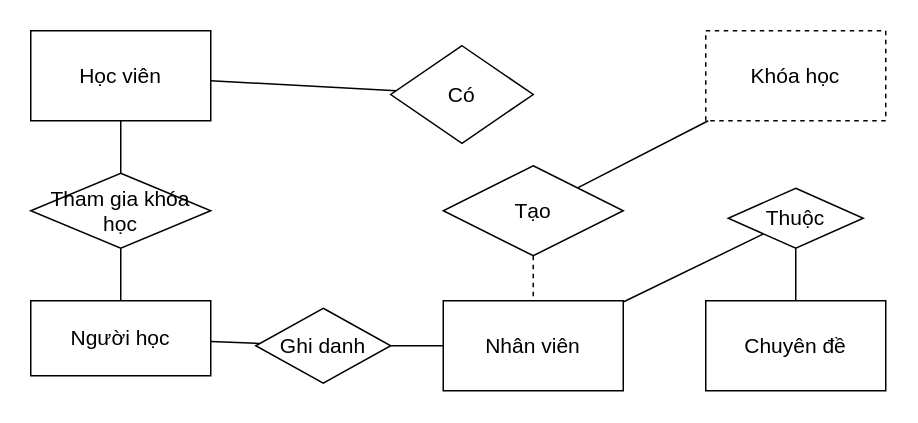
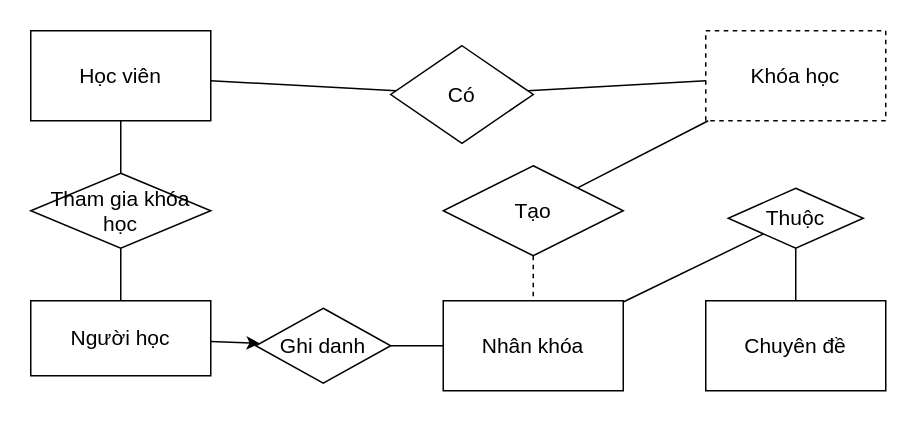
none -> (617, 86)
(252, 343) -> (248, 343)
(533, 346) -> (533, 346)
